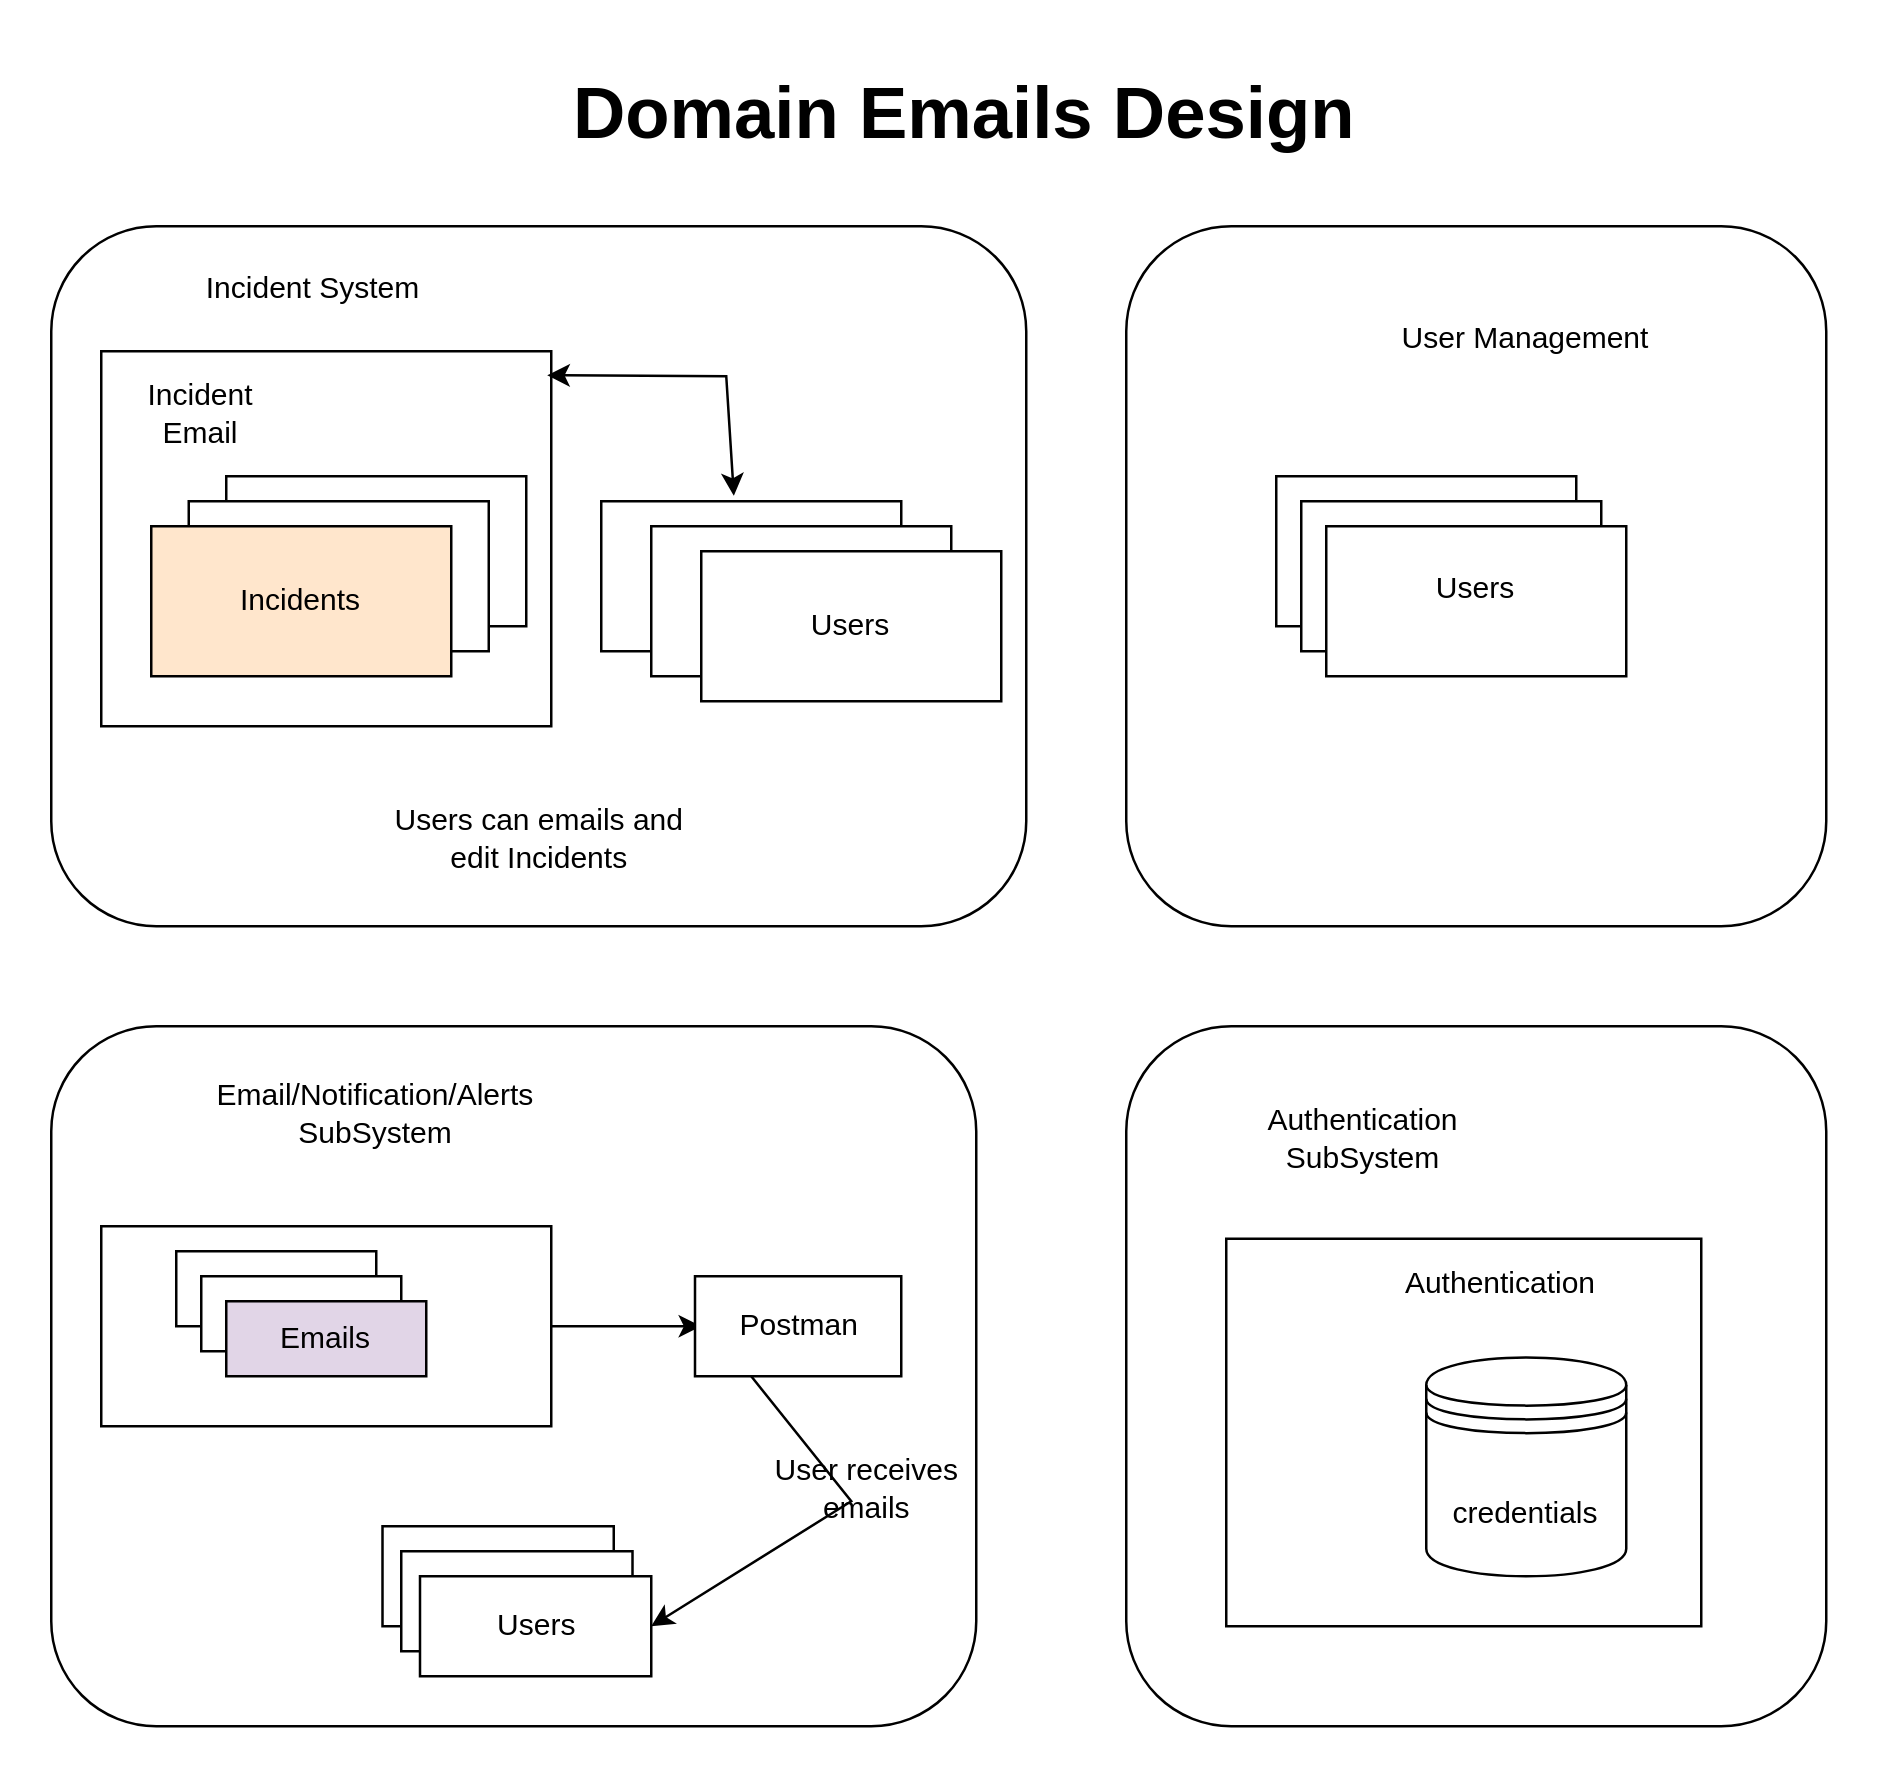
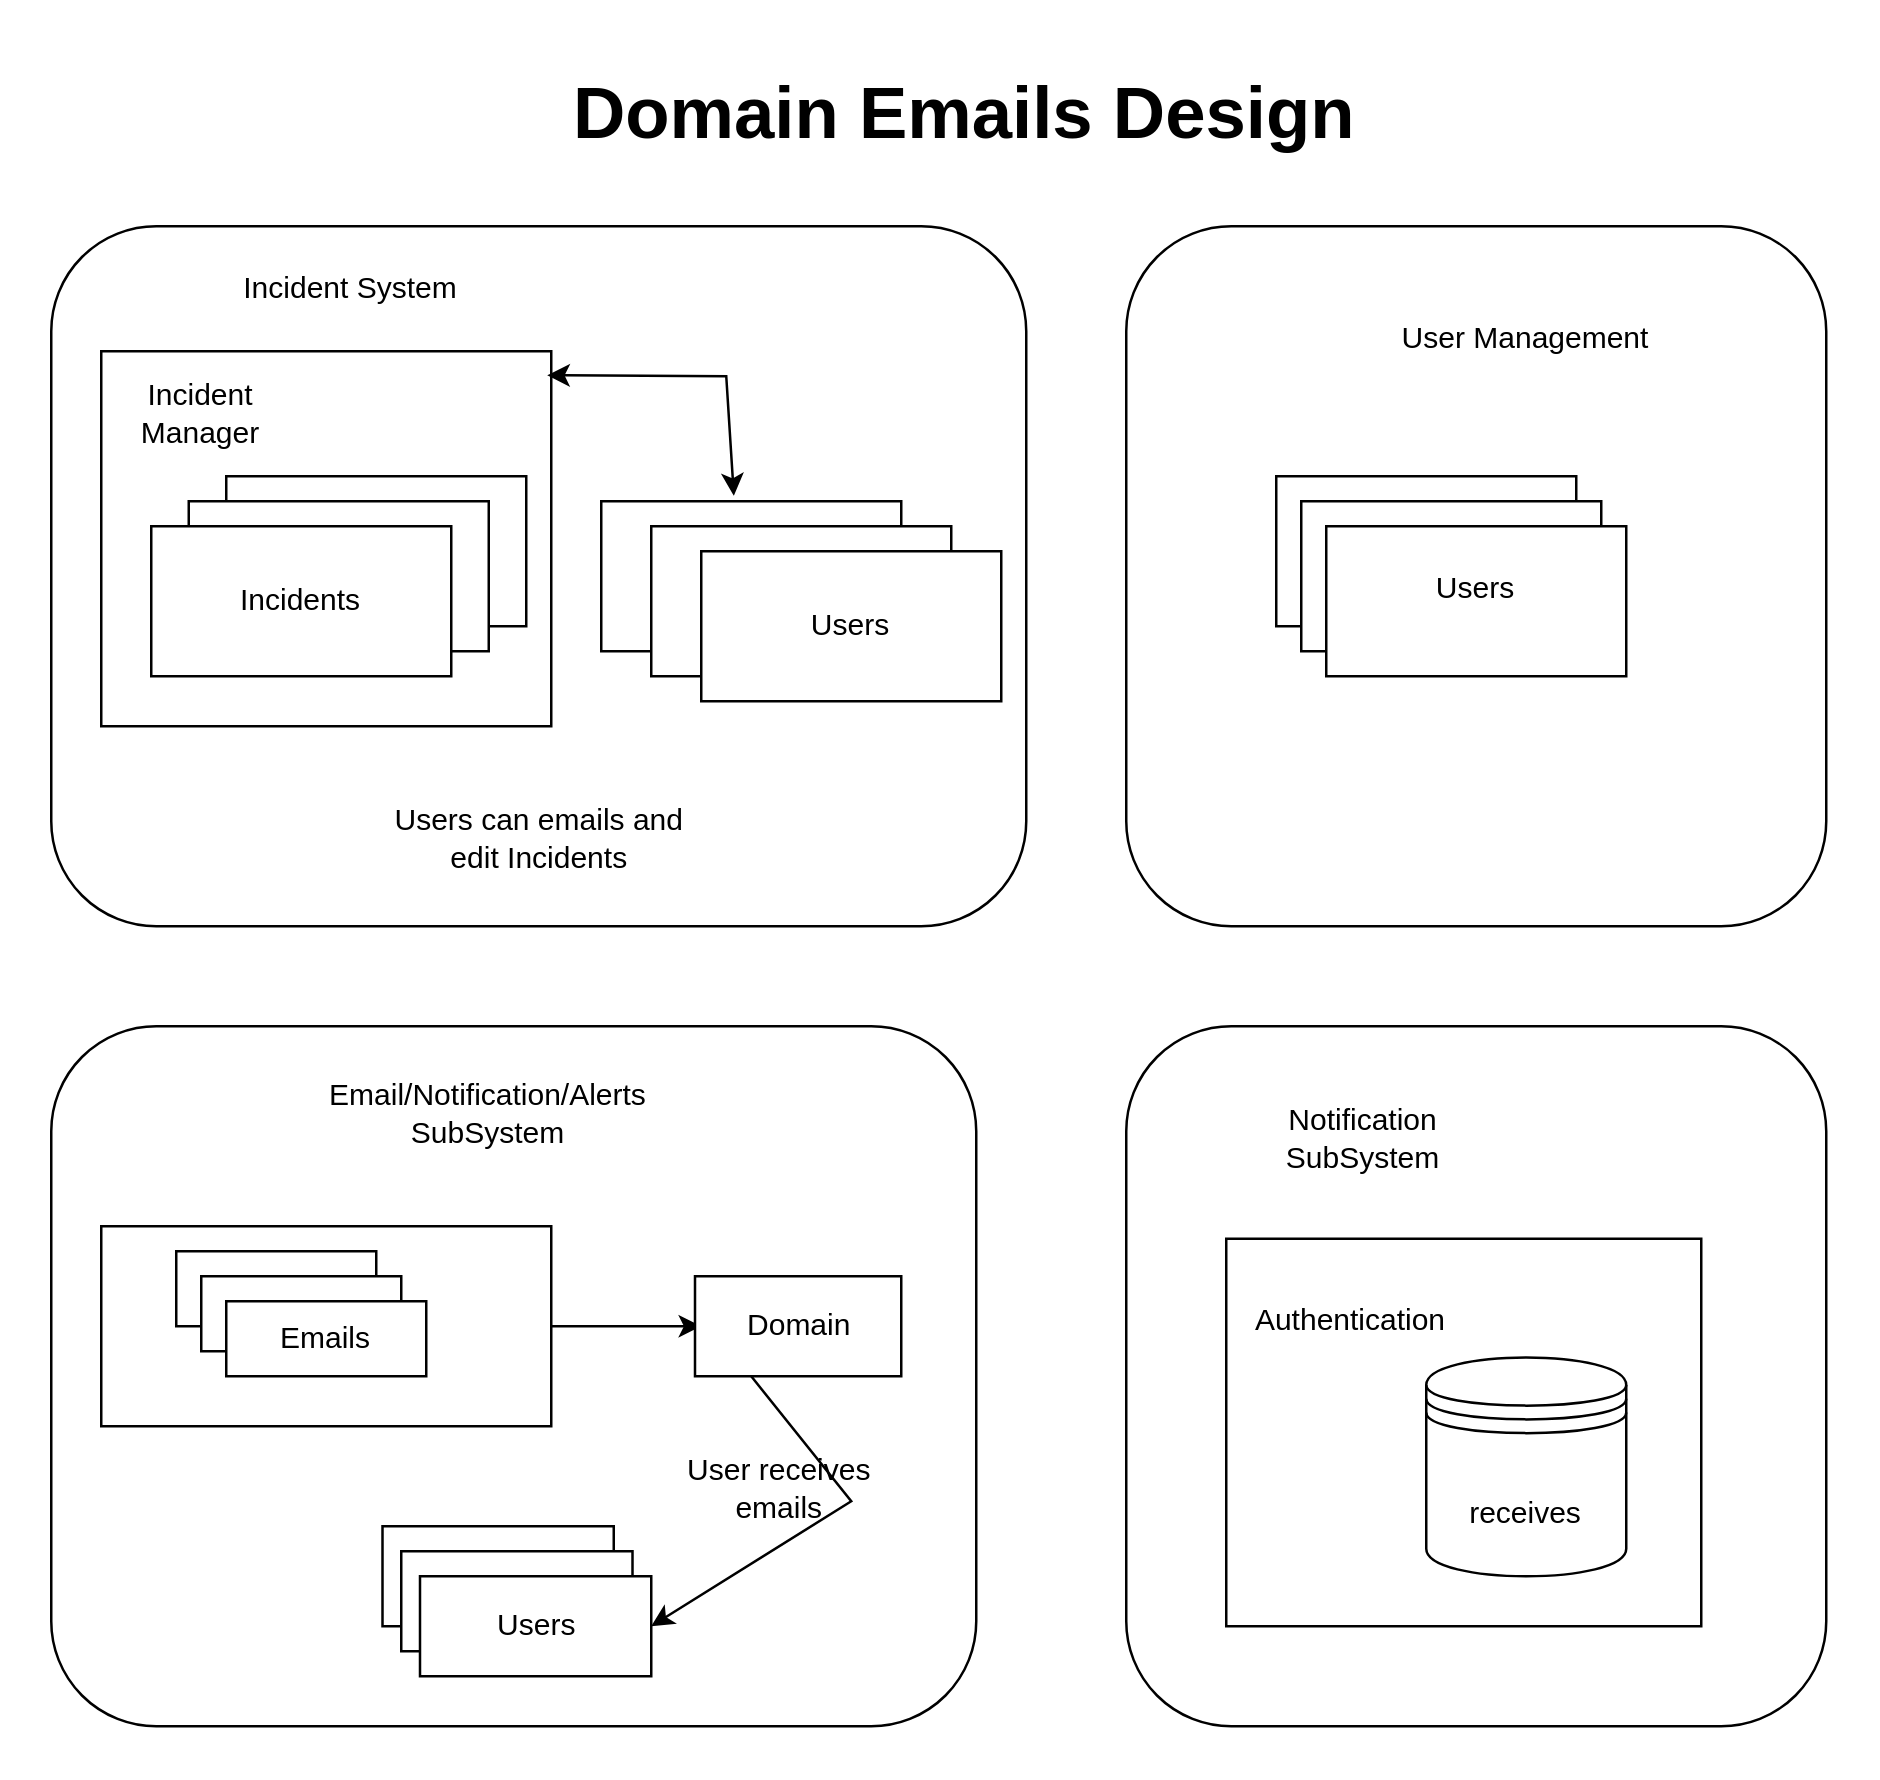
(314, 289) -> (351, 289)
(201, 414) -> (201, 414)
(301, 601) -> (301, 601)
(376, 1114) -> (489, 1114)
(1364, 1139) -> (1364, 1139)
(1501, 1284) -> (1351, 1321)
(800, 1326) -> (800, 1326)
(326, 1339) -> (326, 1339)
(867, 1489) -> (779, 1489)
(1526, 1514) -> (1526, 1514)
